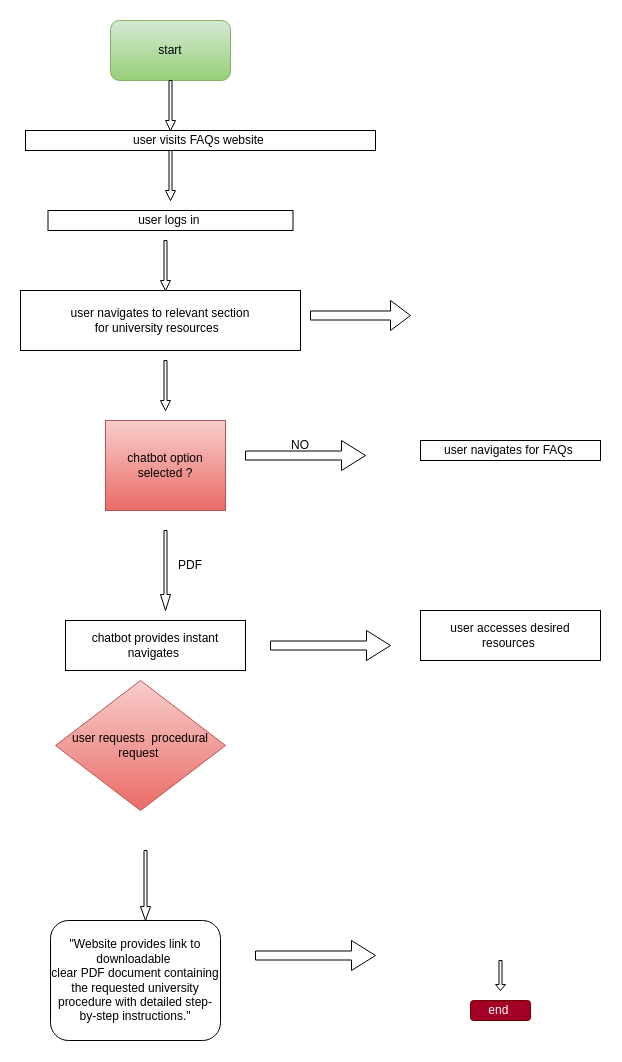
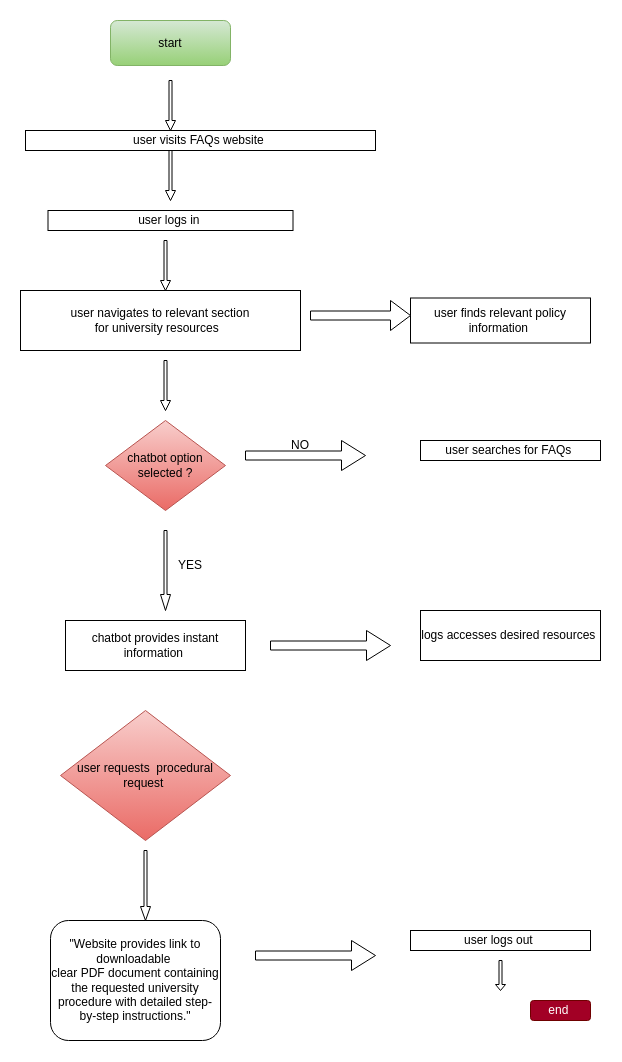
(171, 51) -> (171, 43)
none -> (501, 321)
(511, 451) -> (511, 451)
(166, 466) -> (166, 466)
(191, 566) -> (191, 566)
(511, 636) -> (511, 636)
(156, 646) -> (156, 646)
(141, 746) -> (146, 776)
none -> (501, 941)
(501, 1011) -> (561, 1011)
